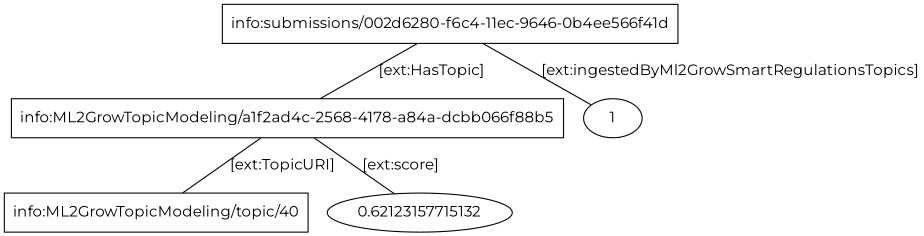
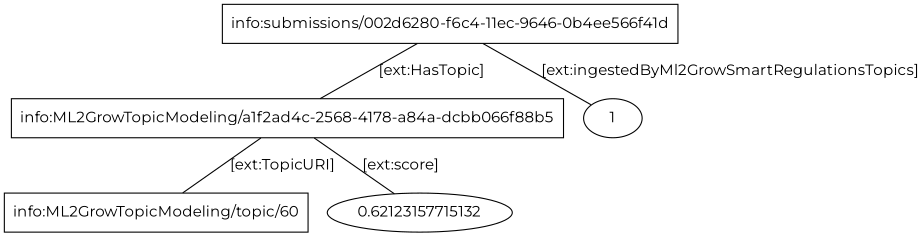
(156, 213) -> (156, 213)
